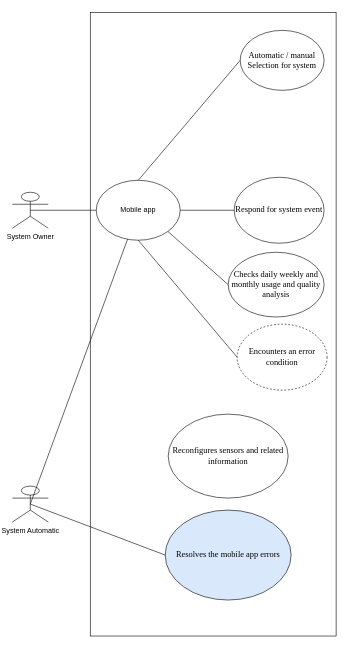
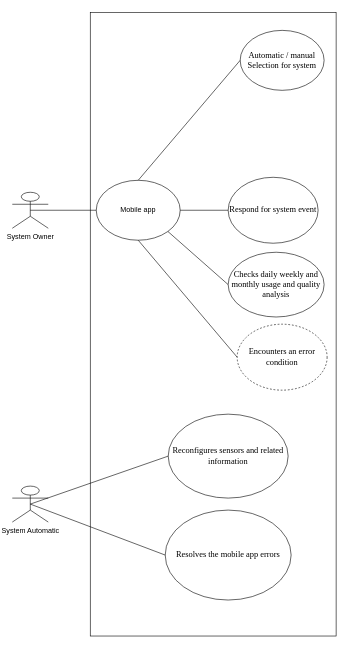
(279, 210) -> (273, 210)
(80, 370) -> (109, 477)
(228, 555) -> (228, 555)
